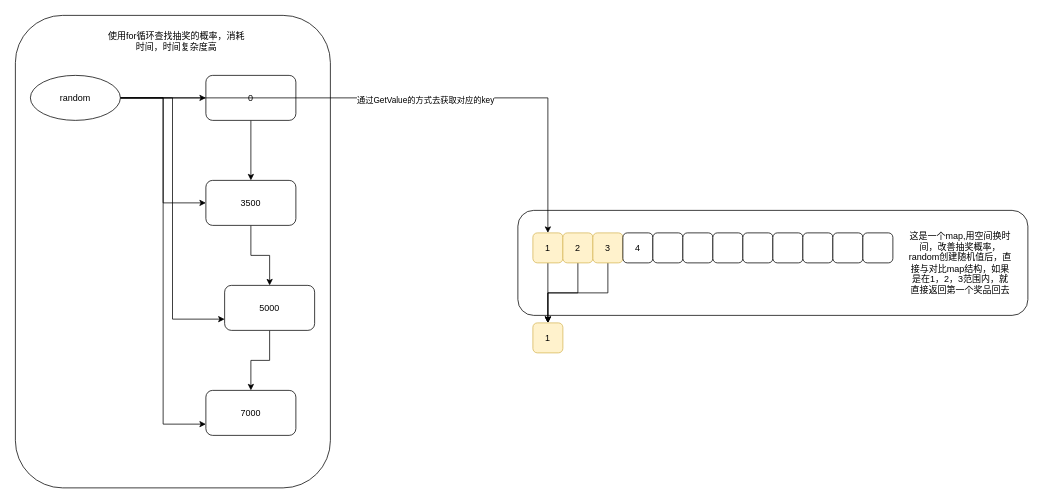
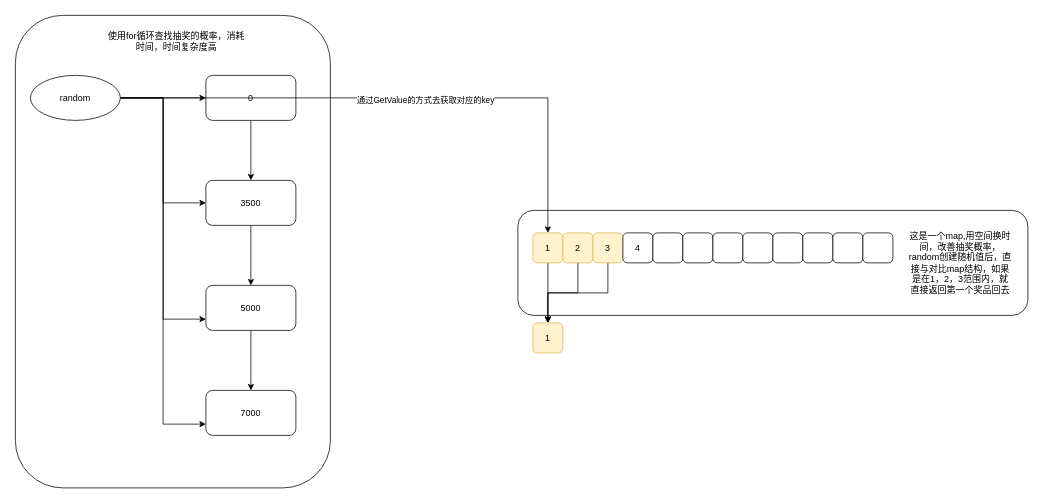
(270, 308) -> (251, 308)
